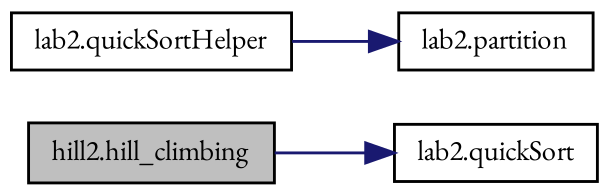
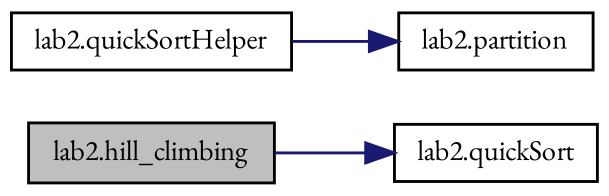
(151, 153) -> (151, 153)
